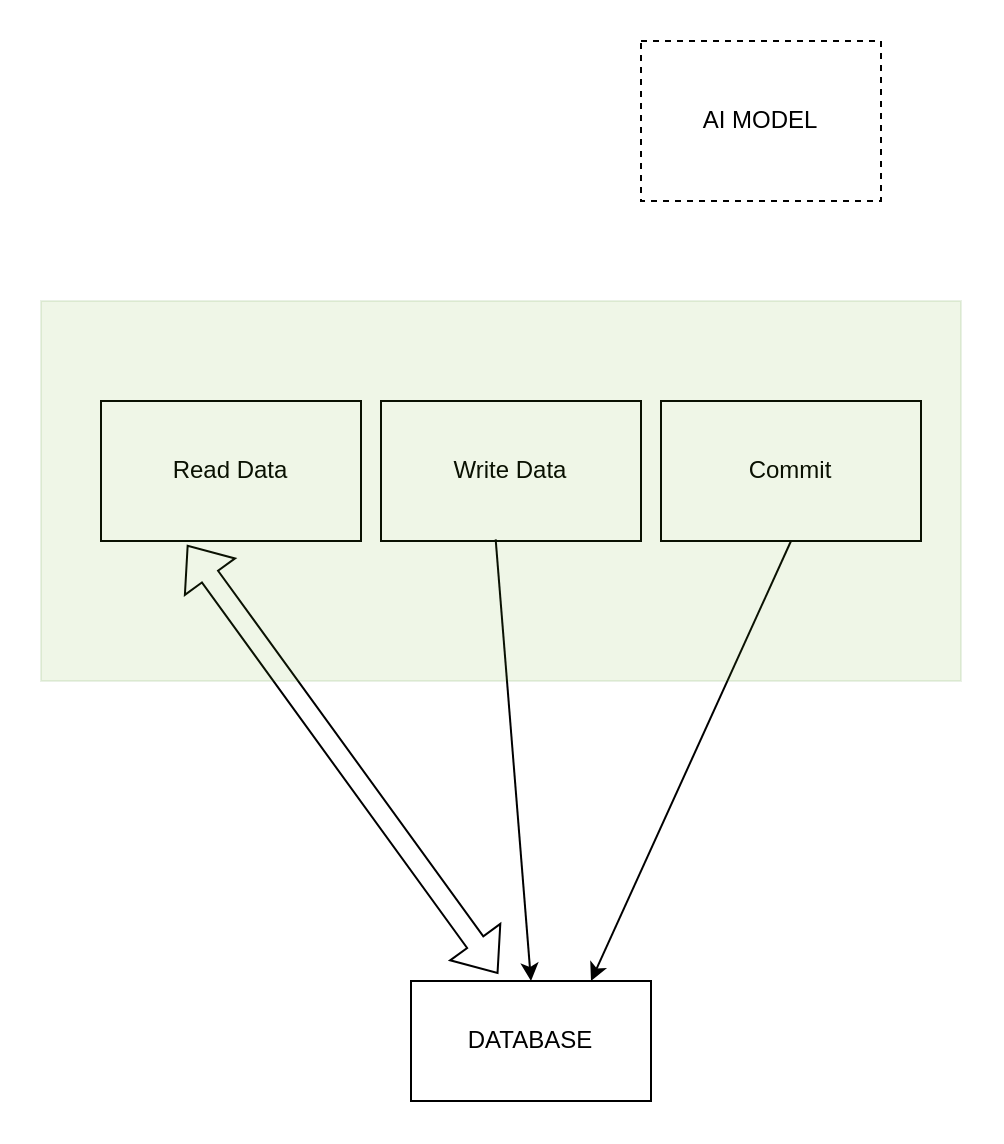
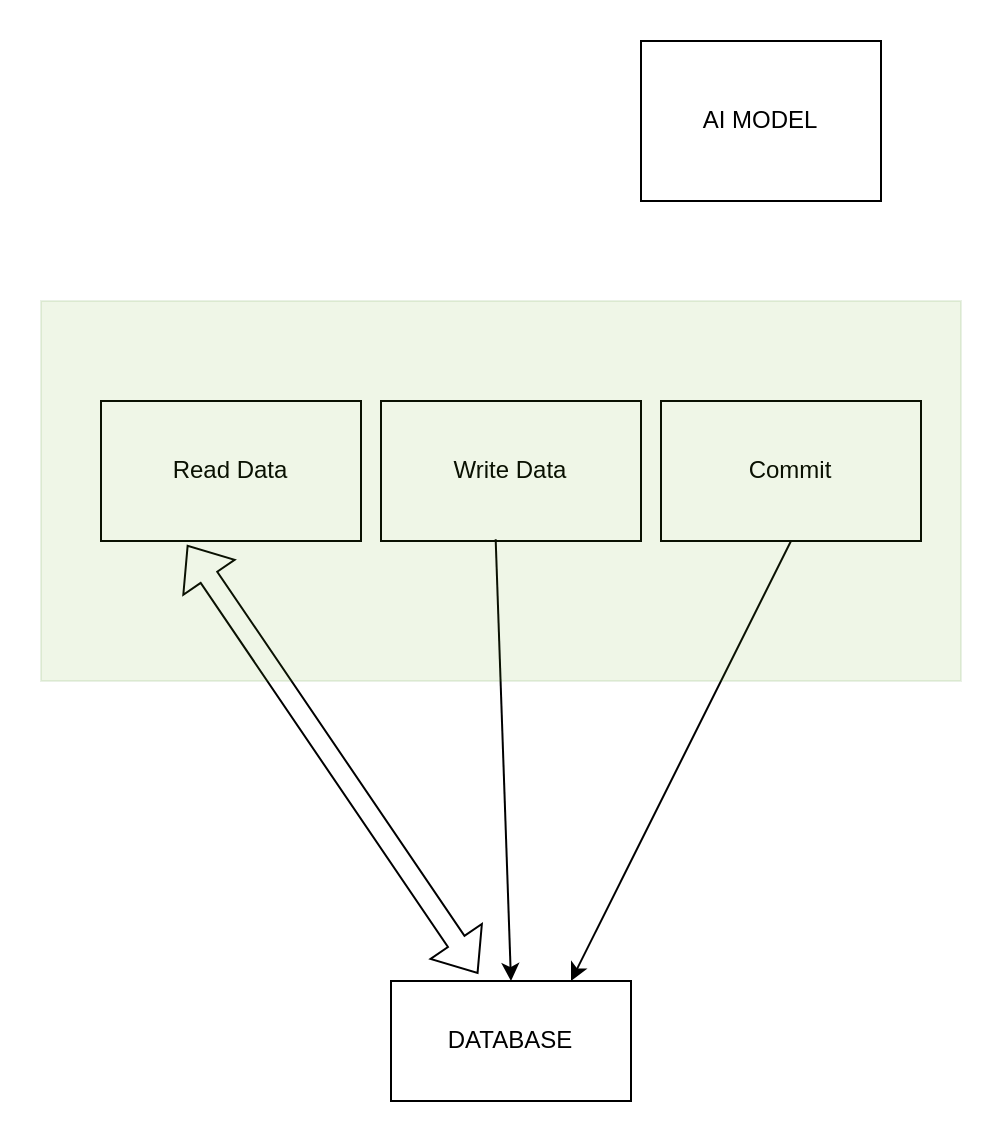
(761, 121) -> (761, 121)
(531, 1041) -> (511, 1041)
